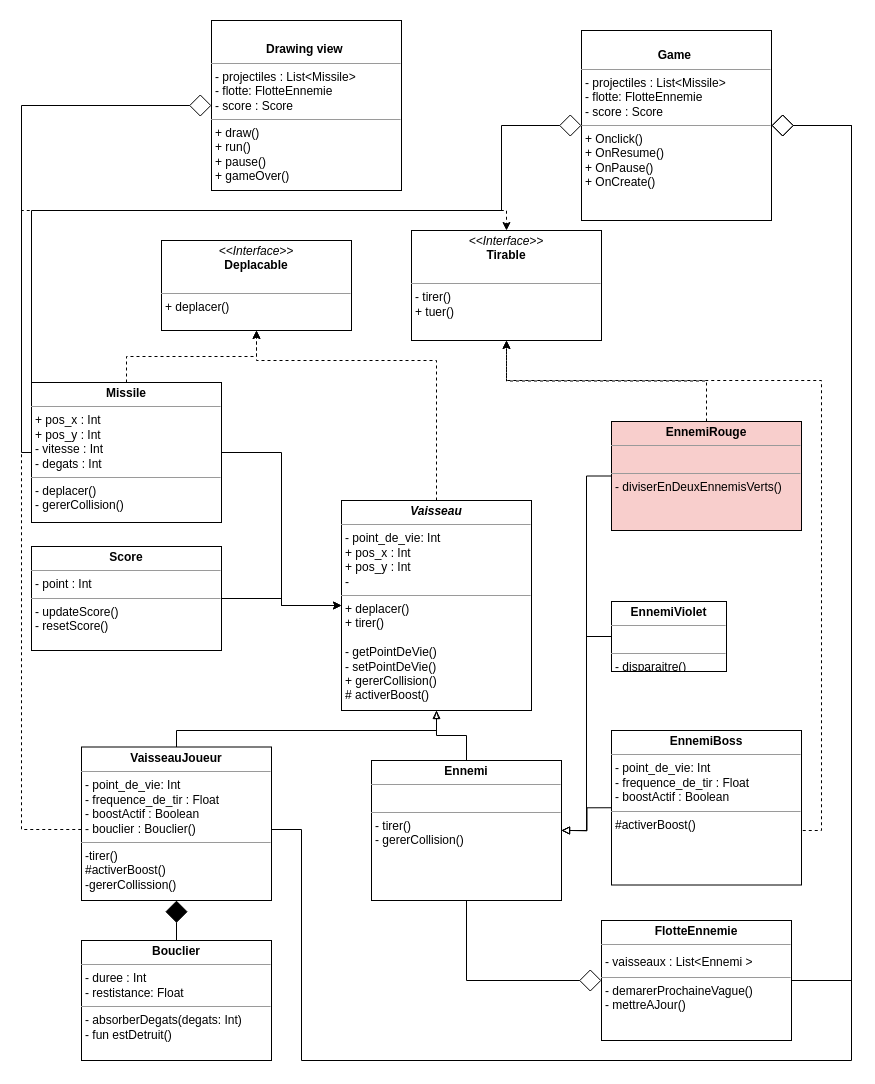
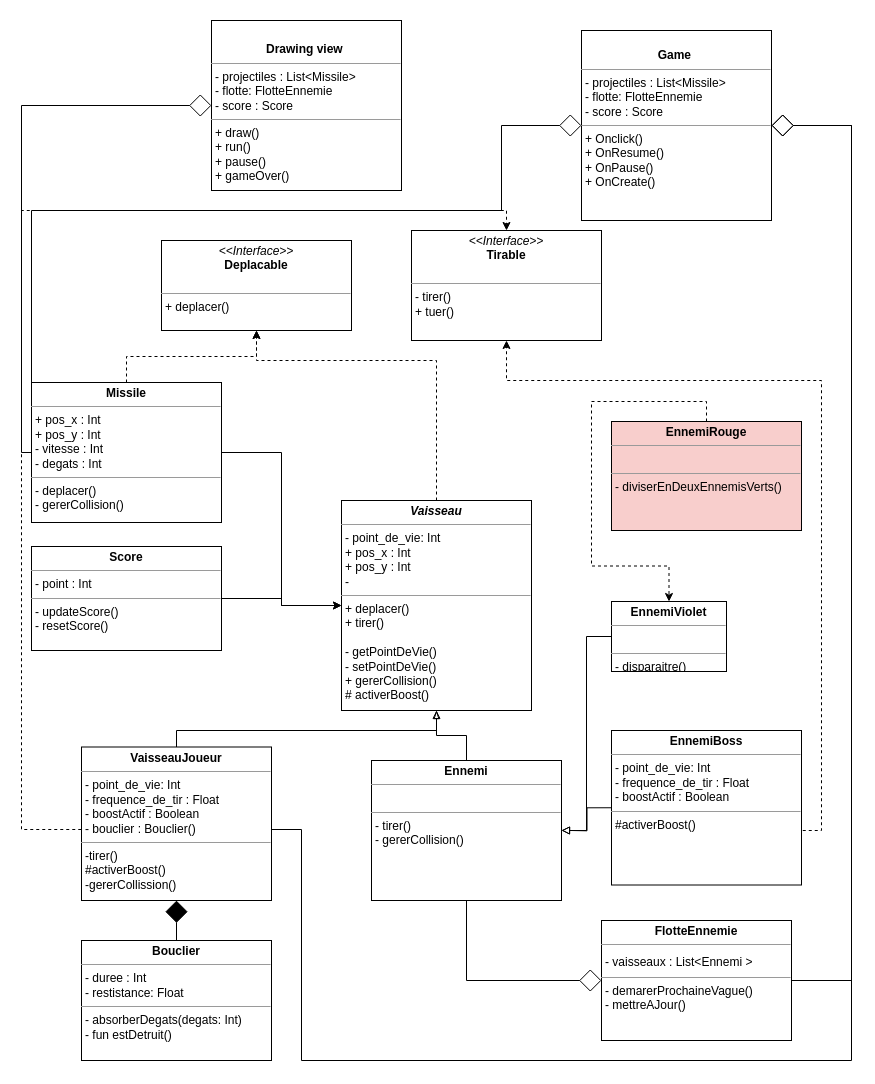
(707, 390) -> (592, 481)
(587, 542) -> none
